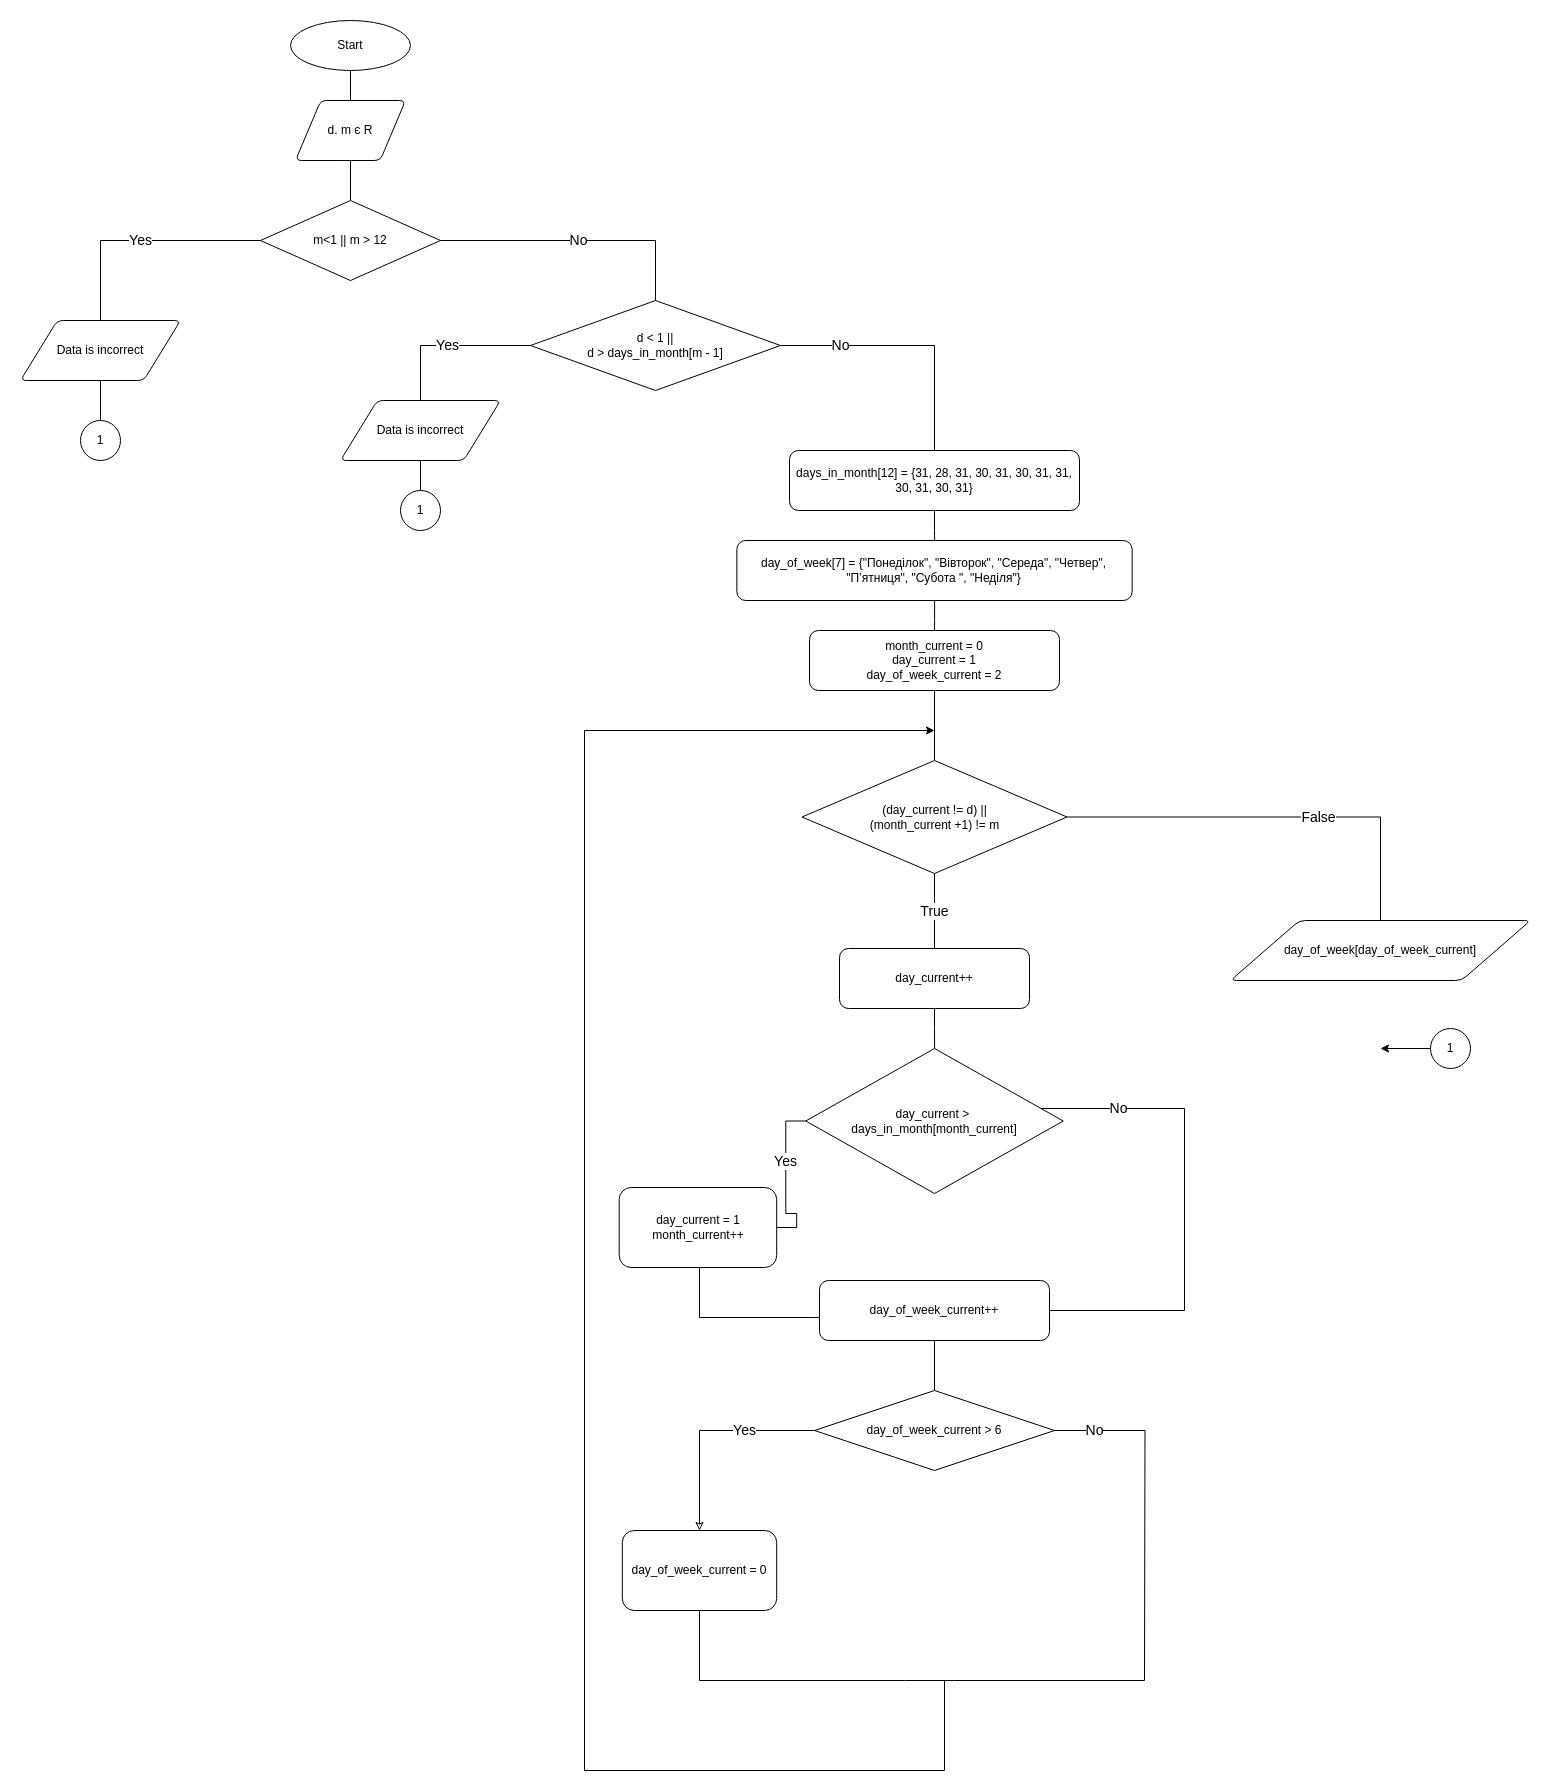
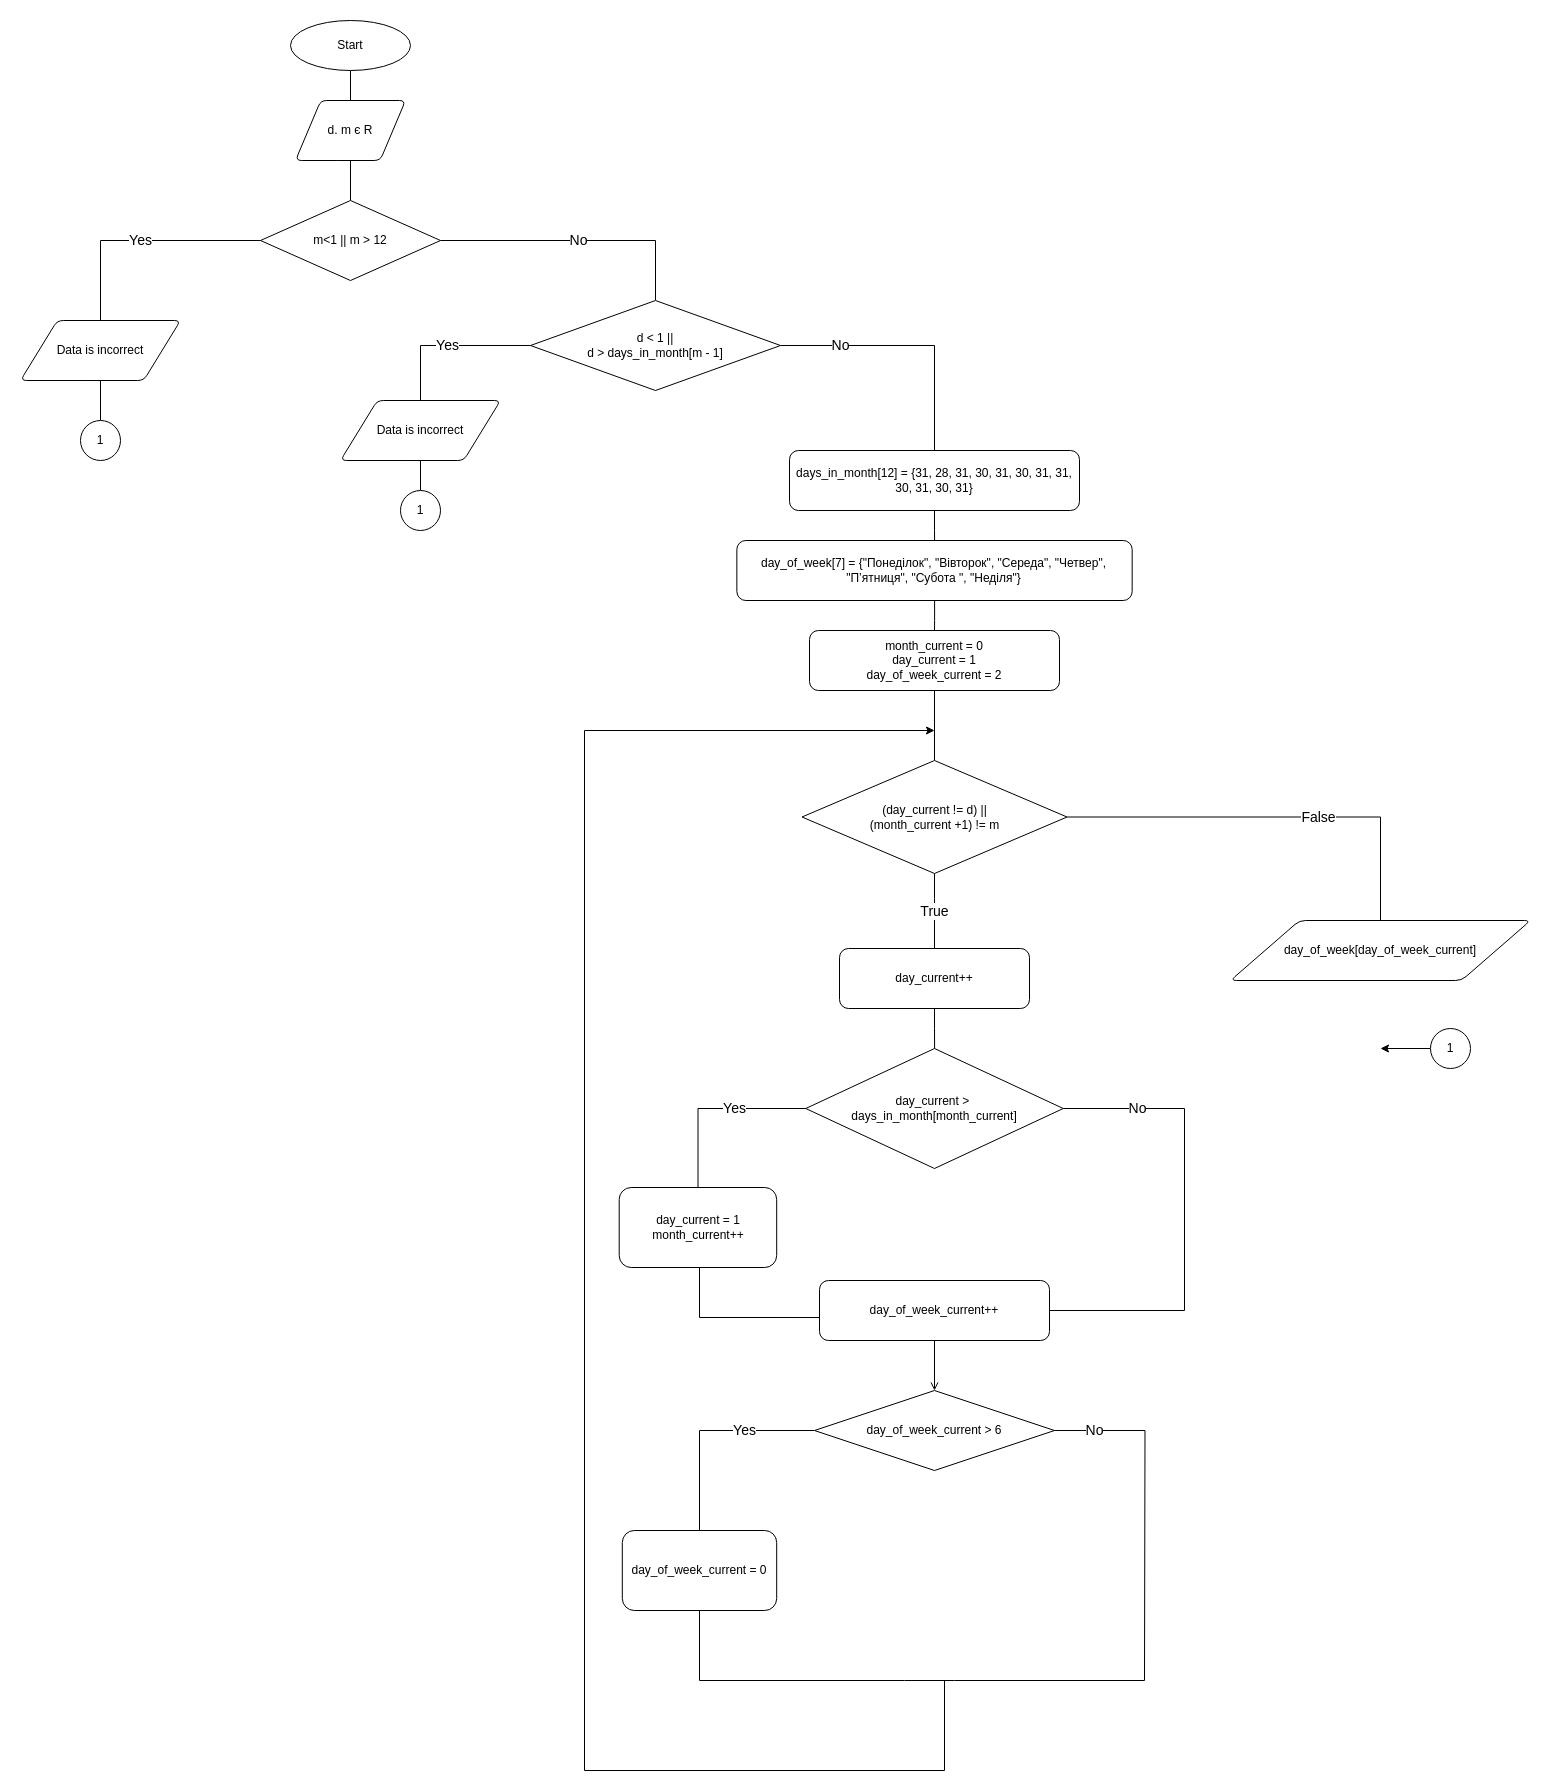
(935, 1121) -> (935, 1109)
(935, 1385) -> (935, 1385)
(700, 1522) -> (700, 1524)
